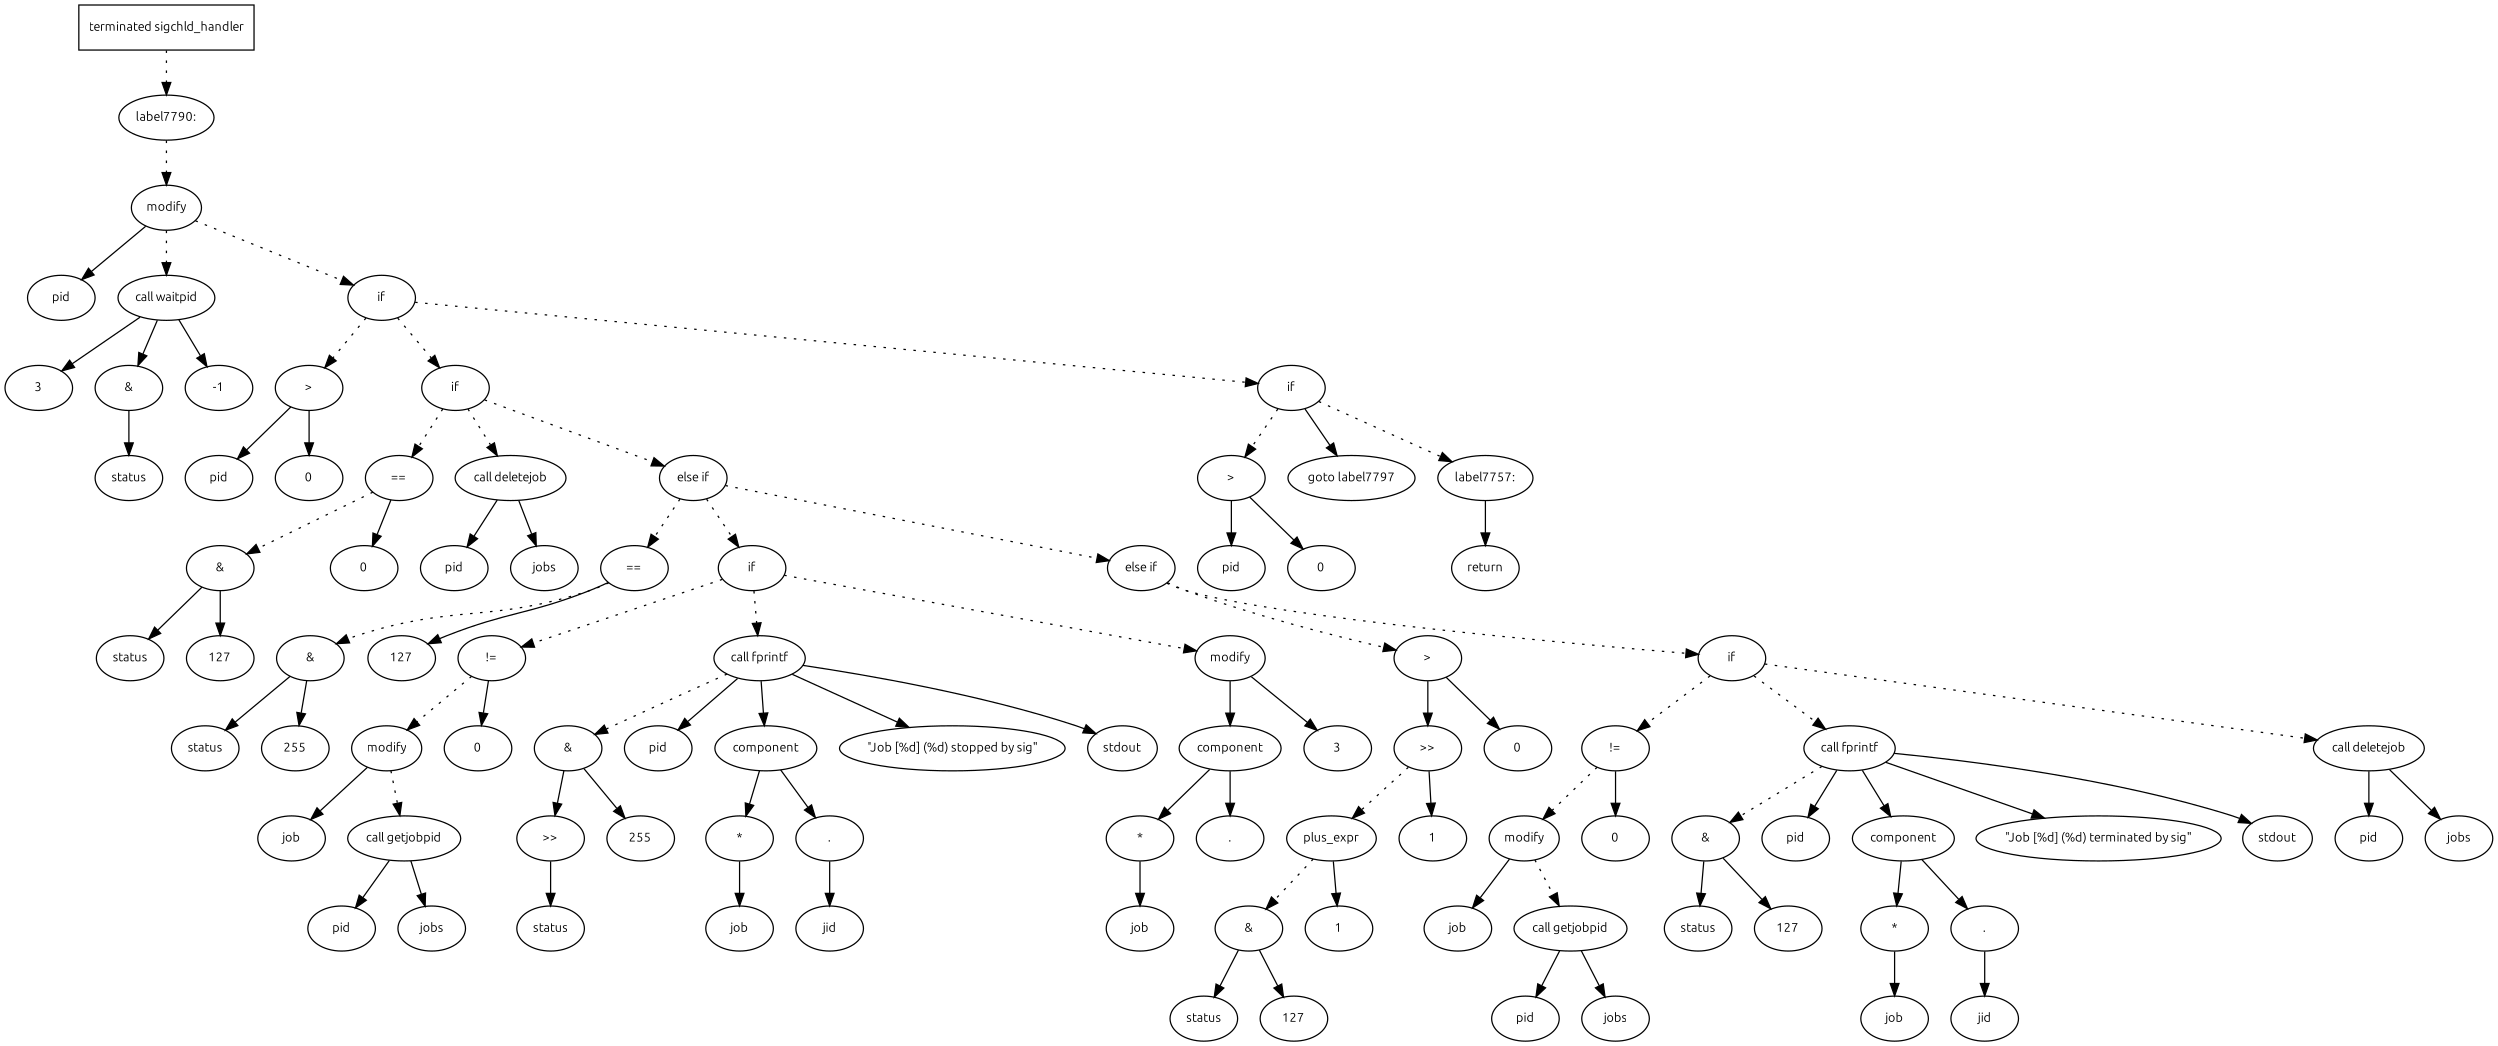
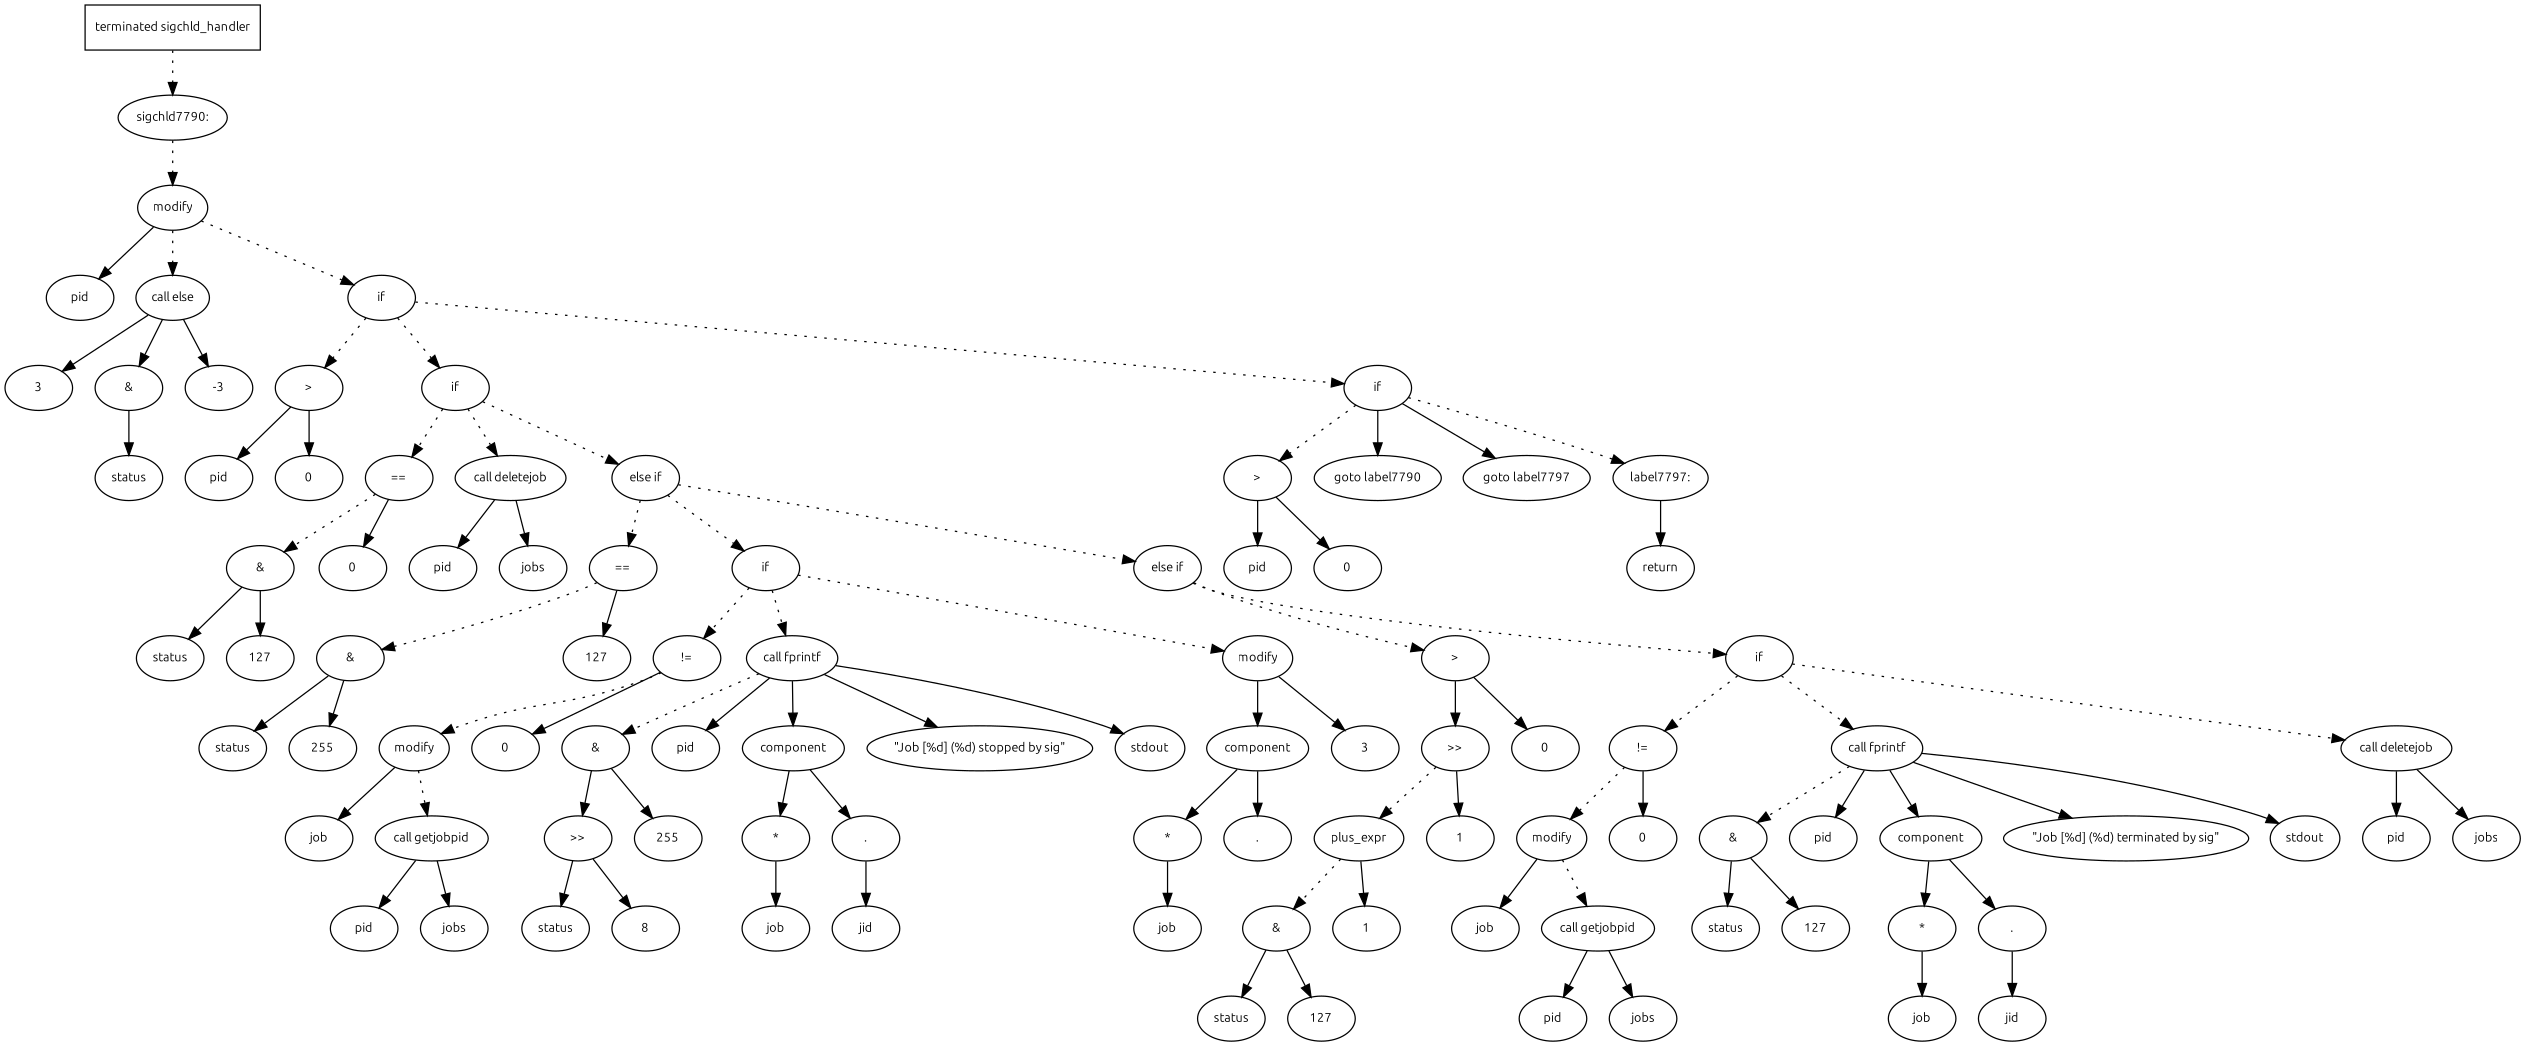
(166, 118) -> (173, 118)
(166, 298) -> (173, 298)
(219, 388) -> (219, 388)
none -> (1378, 478)
(1485, 478) -> (1661, 478)
none -> (646, 929)
